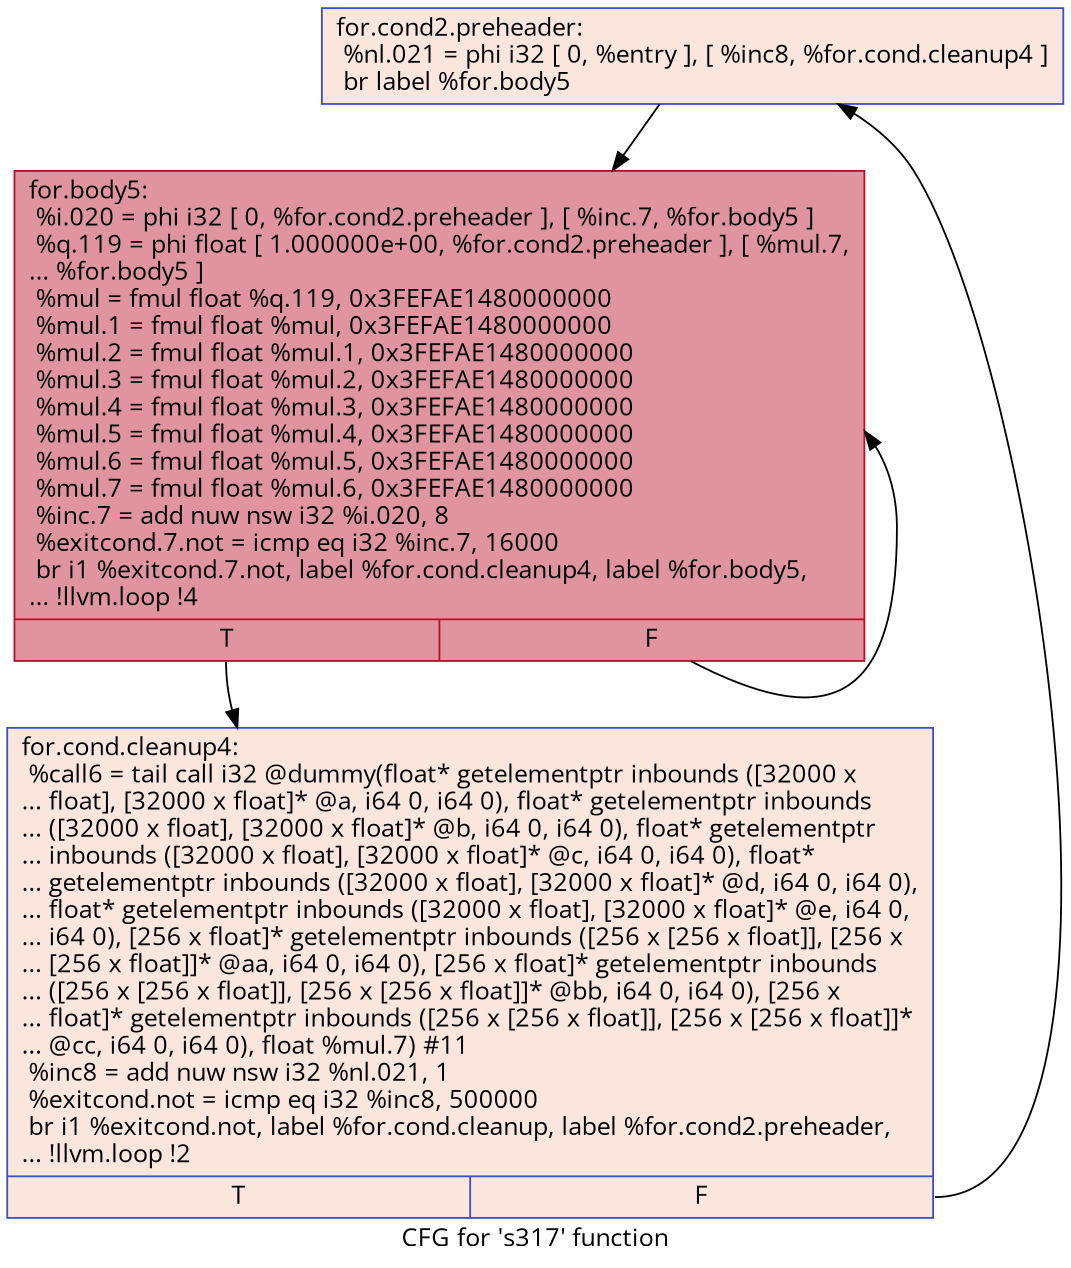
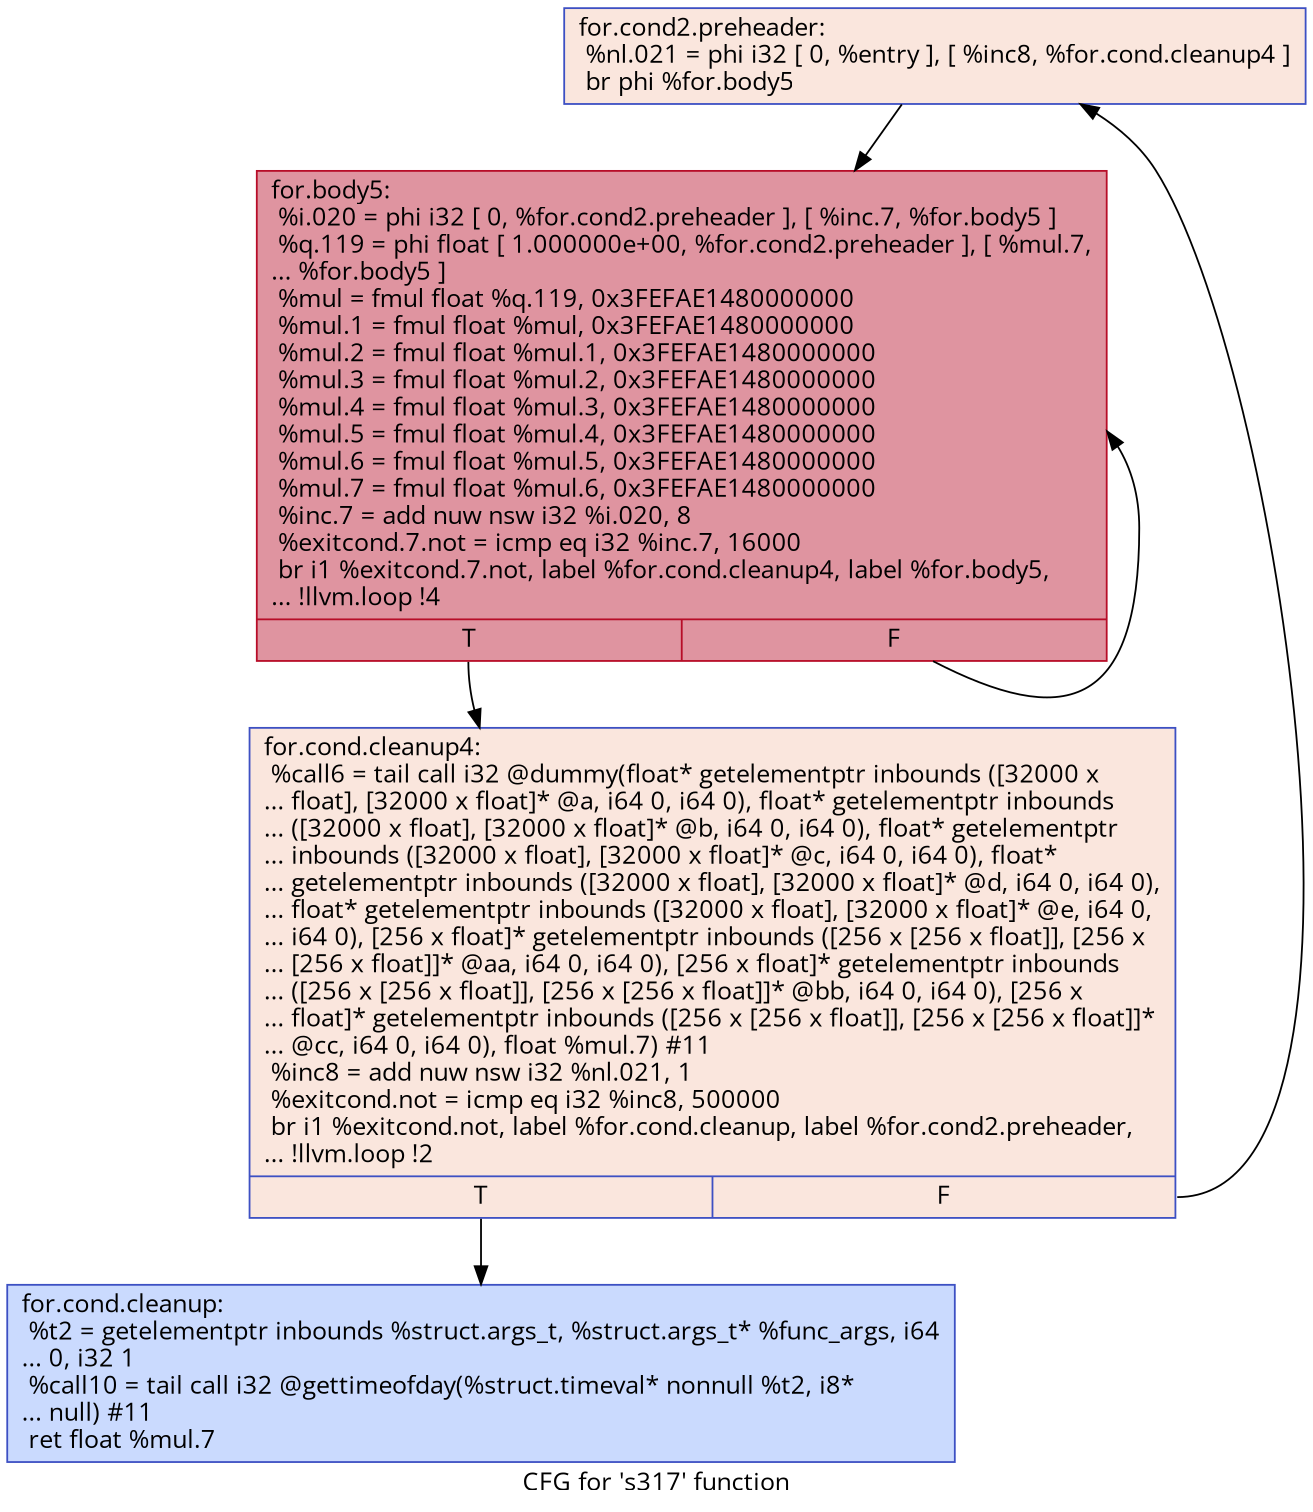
(454, 82) -> (687, 82)
none -> (481, 1373)
